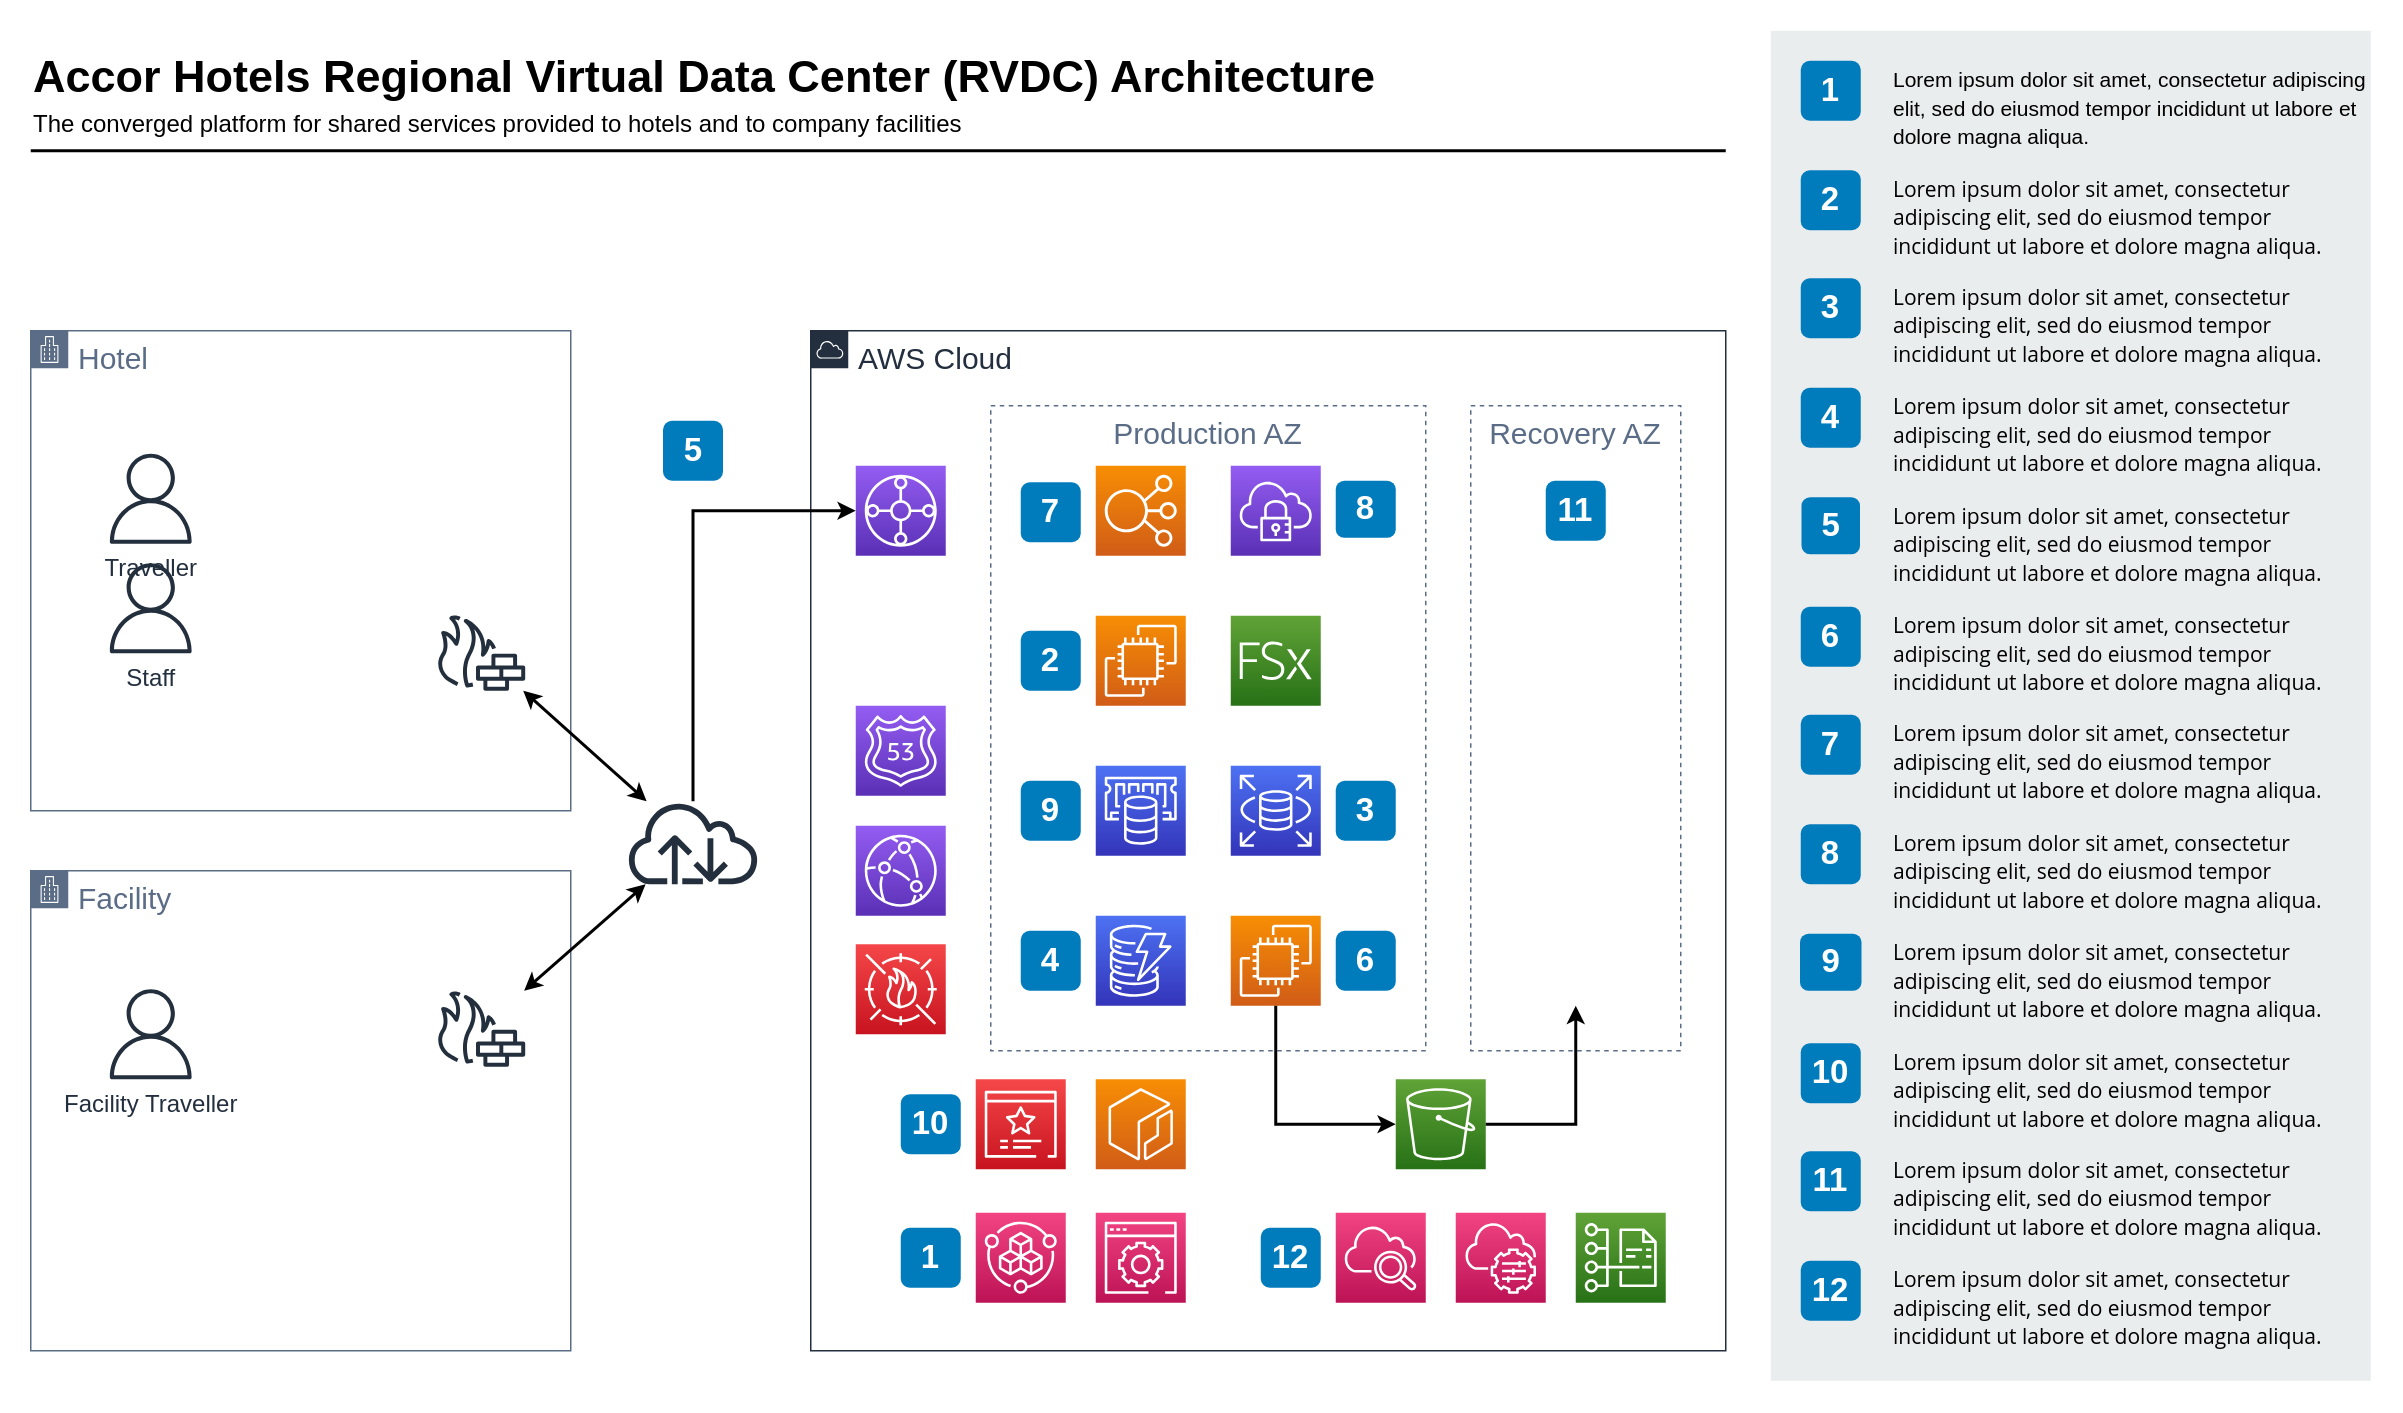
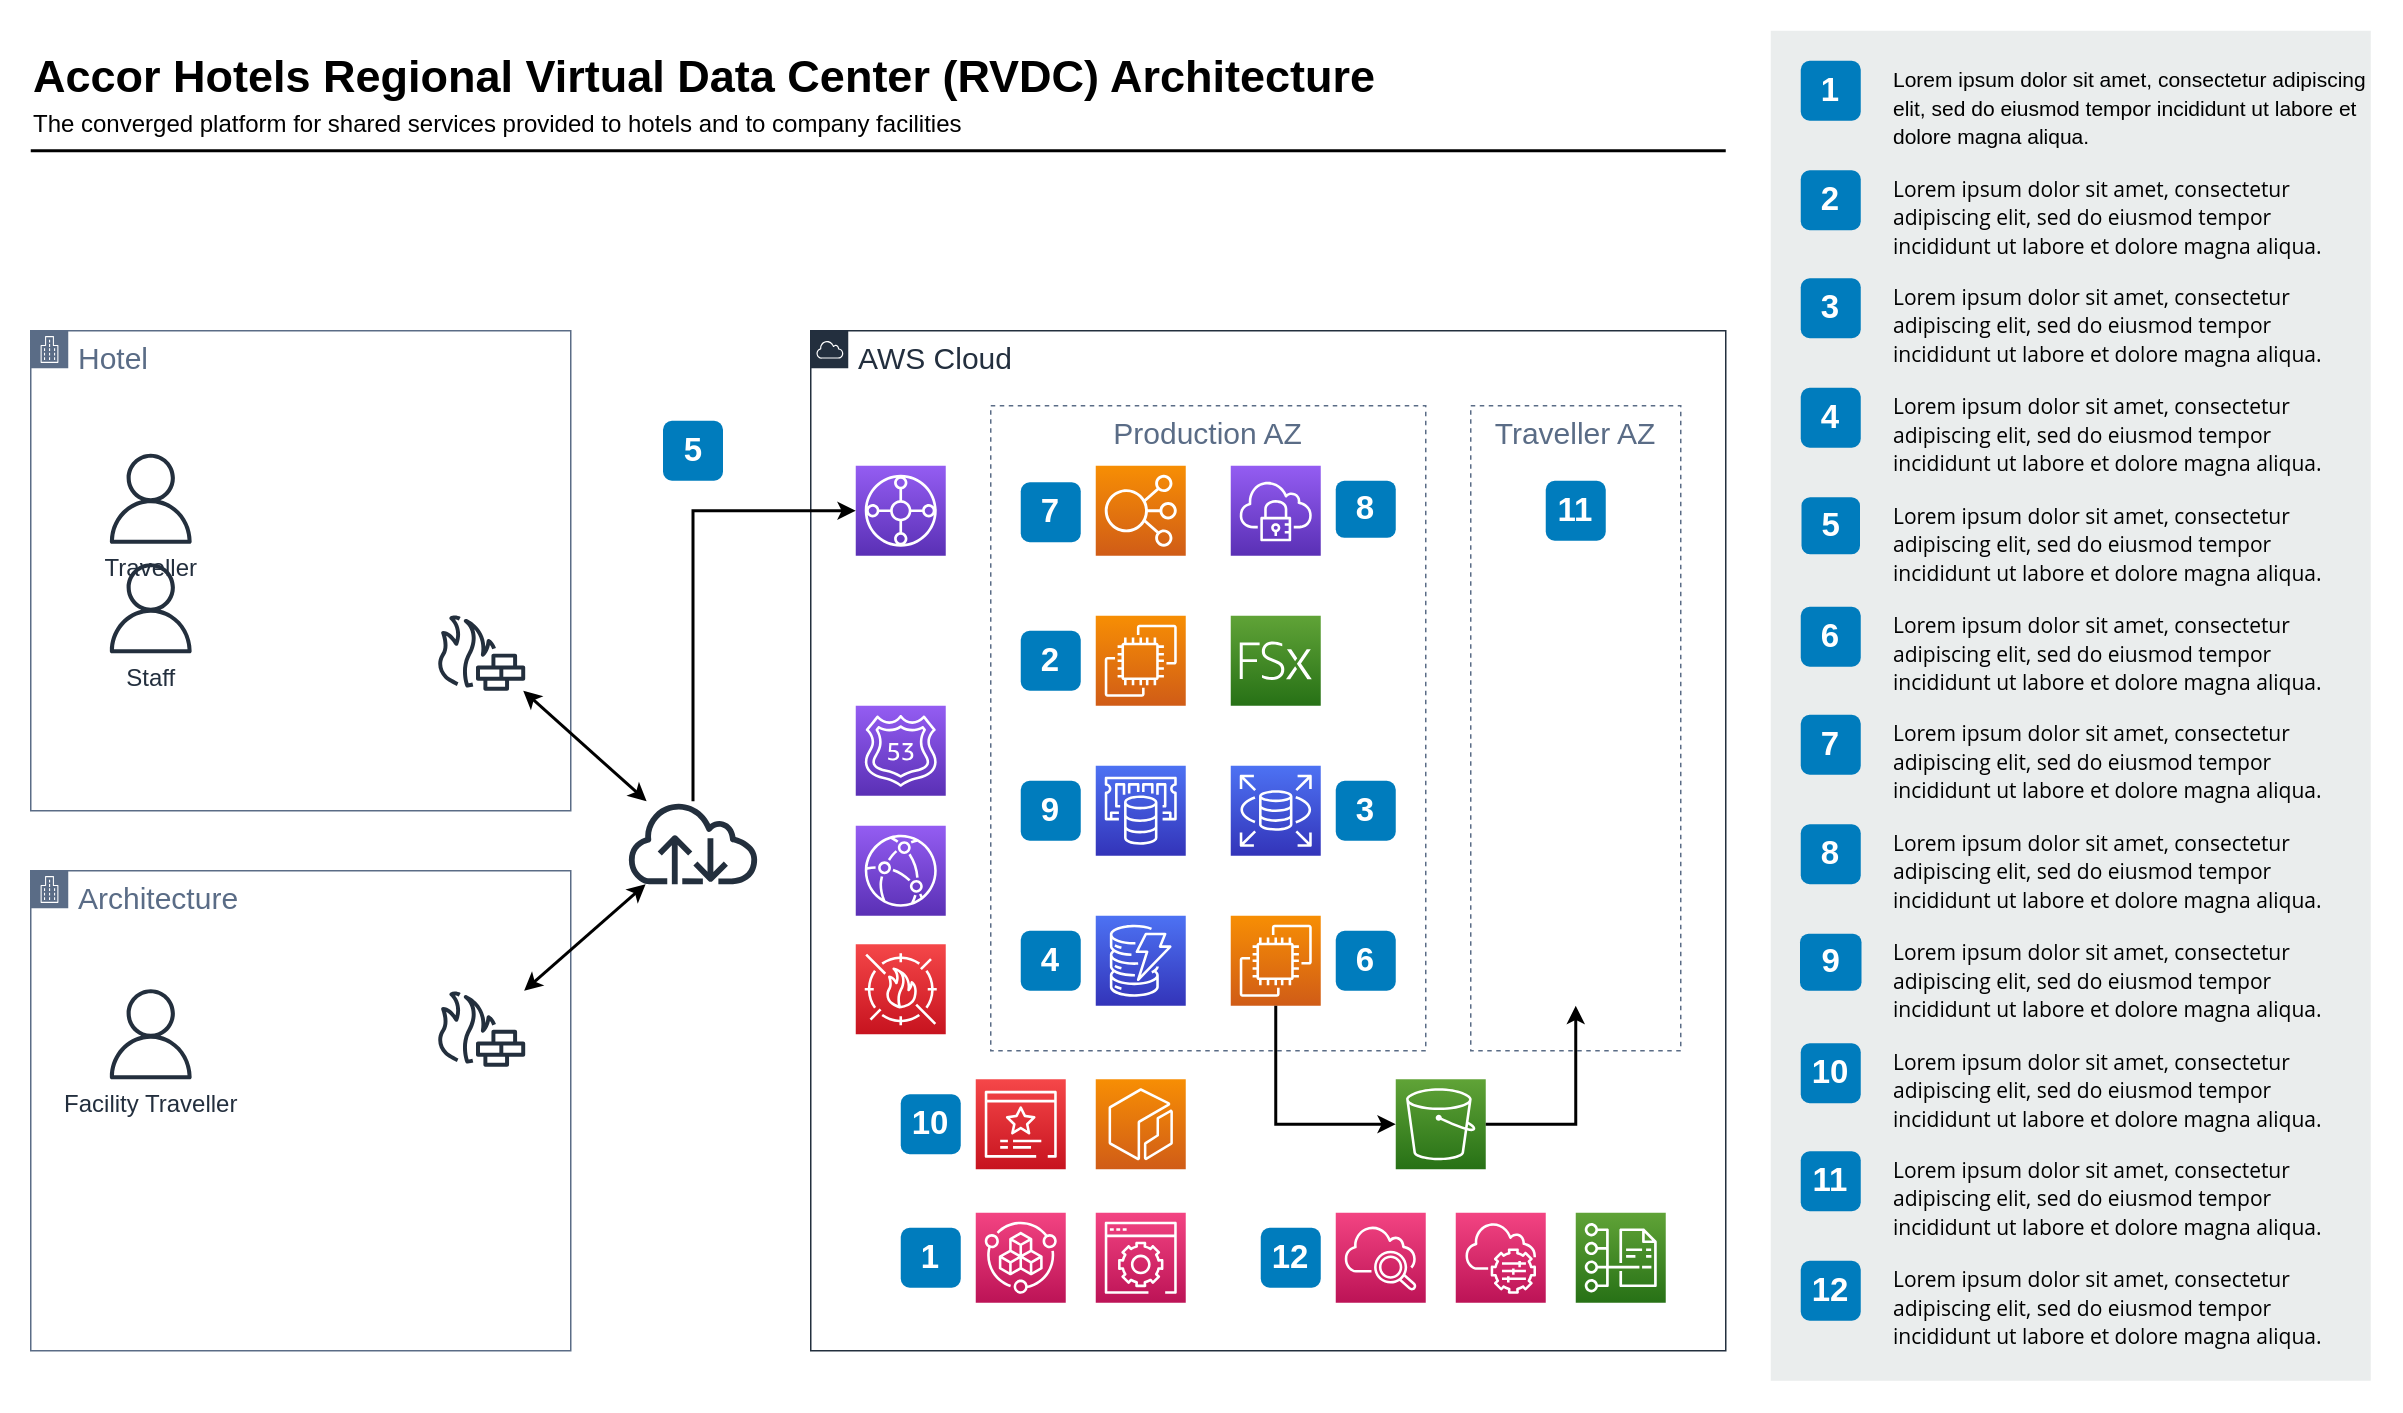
(1575, 434) -> (1575, 434)
(112, 892) -> (137, 892)
